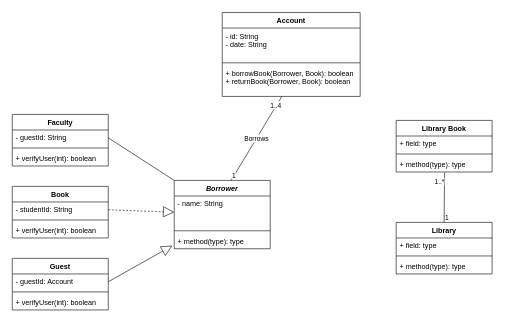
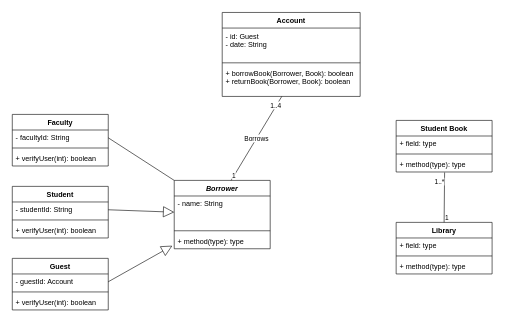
(245, 36) -> (244, 36)
(444, 128) -> (444, 128)
(46, 138) -> (49, 138)
(60, 194) -> (60, 194)
(136, 211) -> (136, 211)
